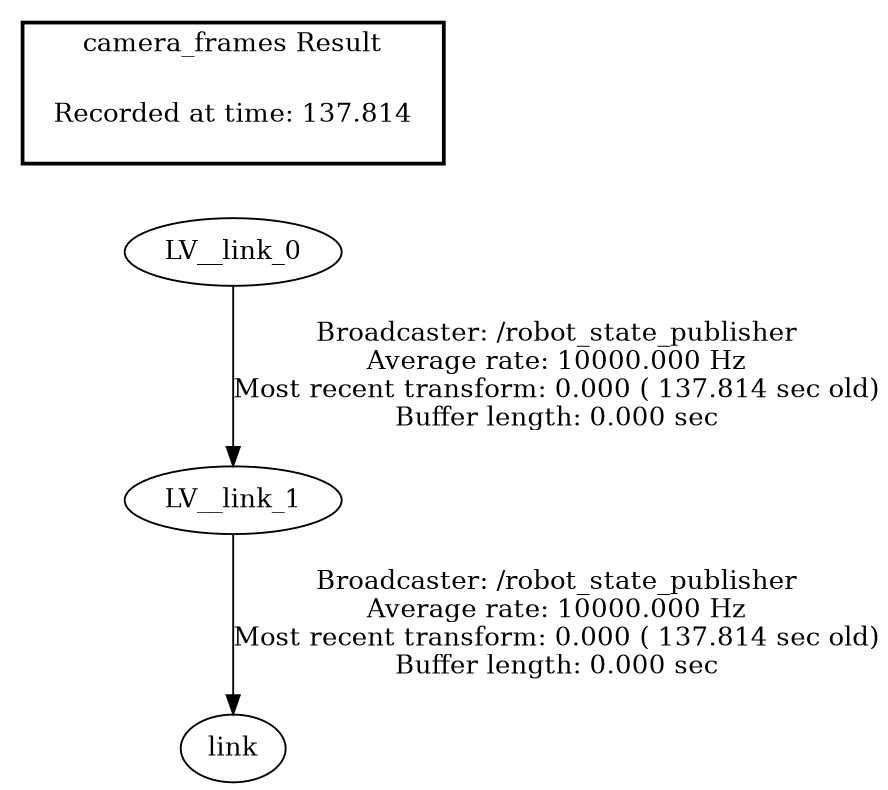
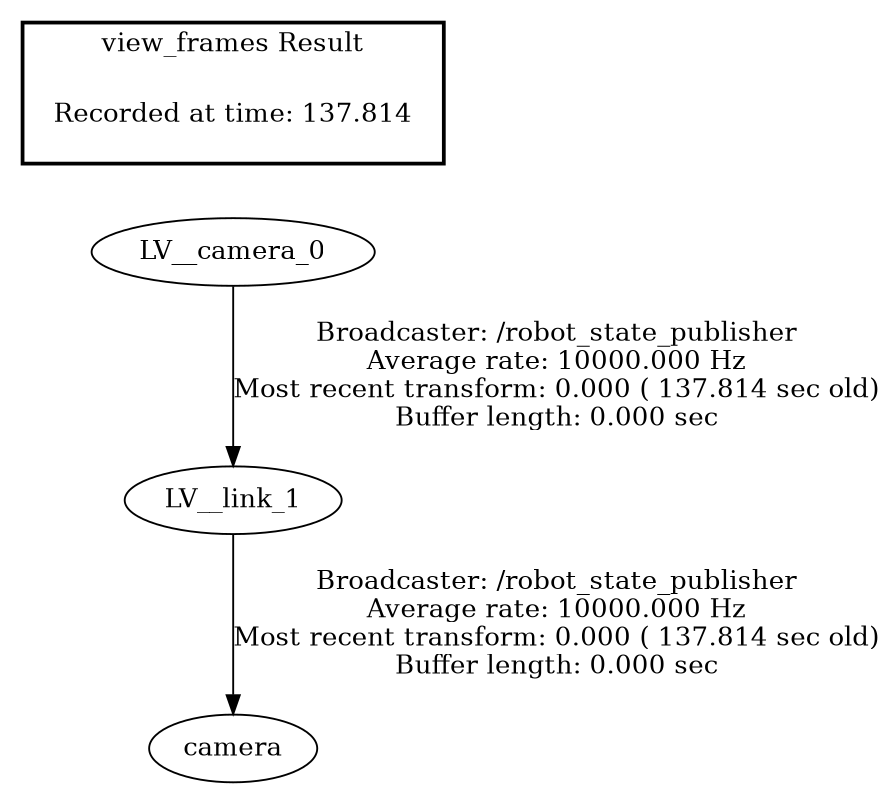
(233, 44) -> (233, 44)
(233, 252) -> (233, 252)
(233, 748) -> (233, 748)
